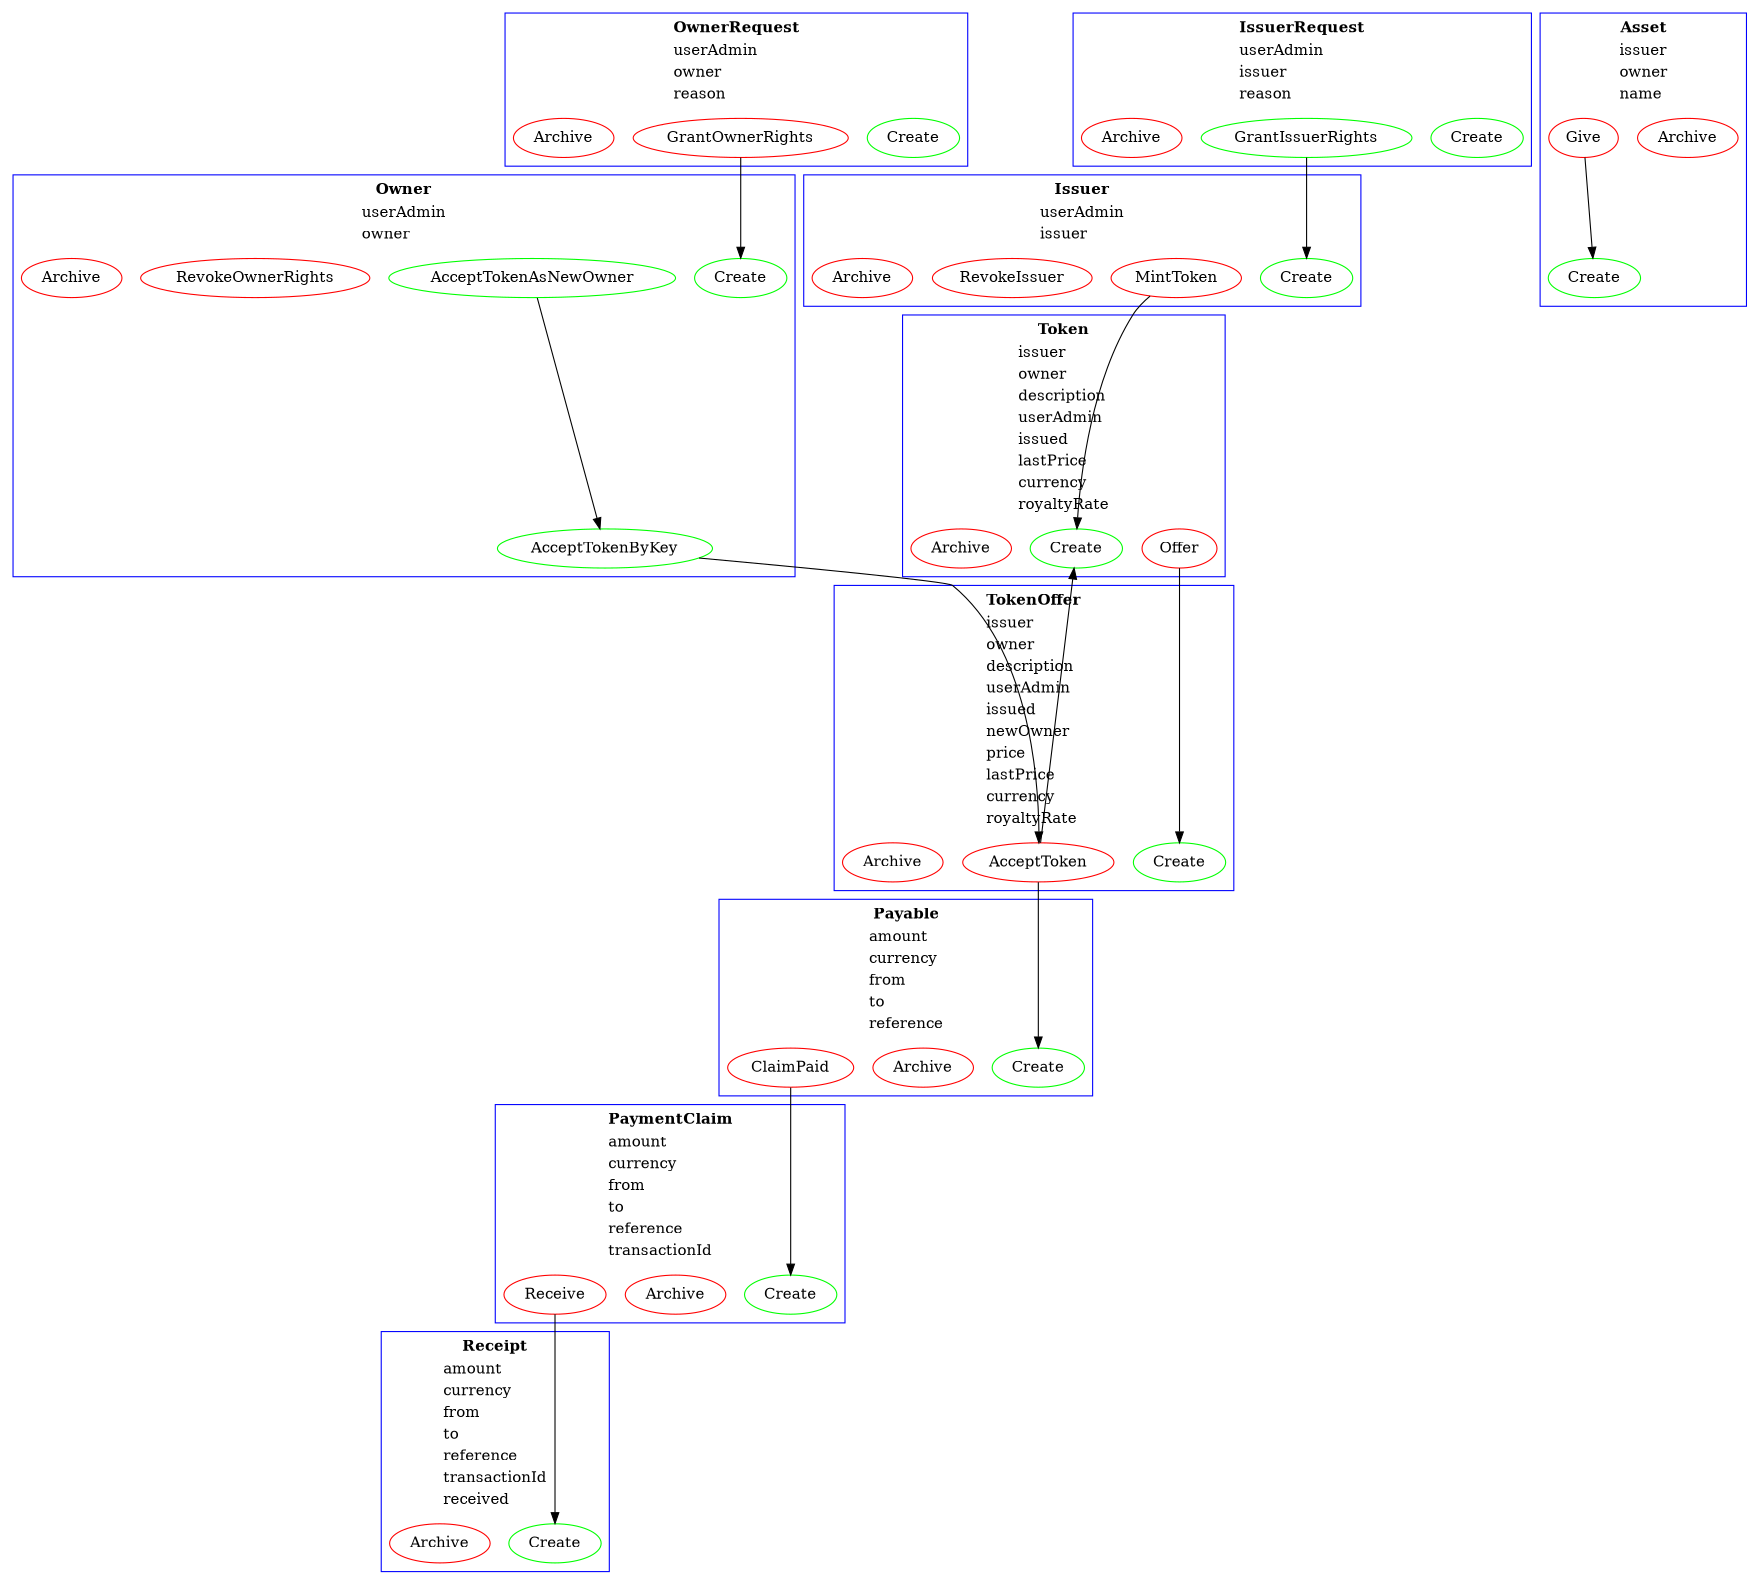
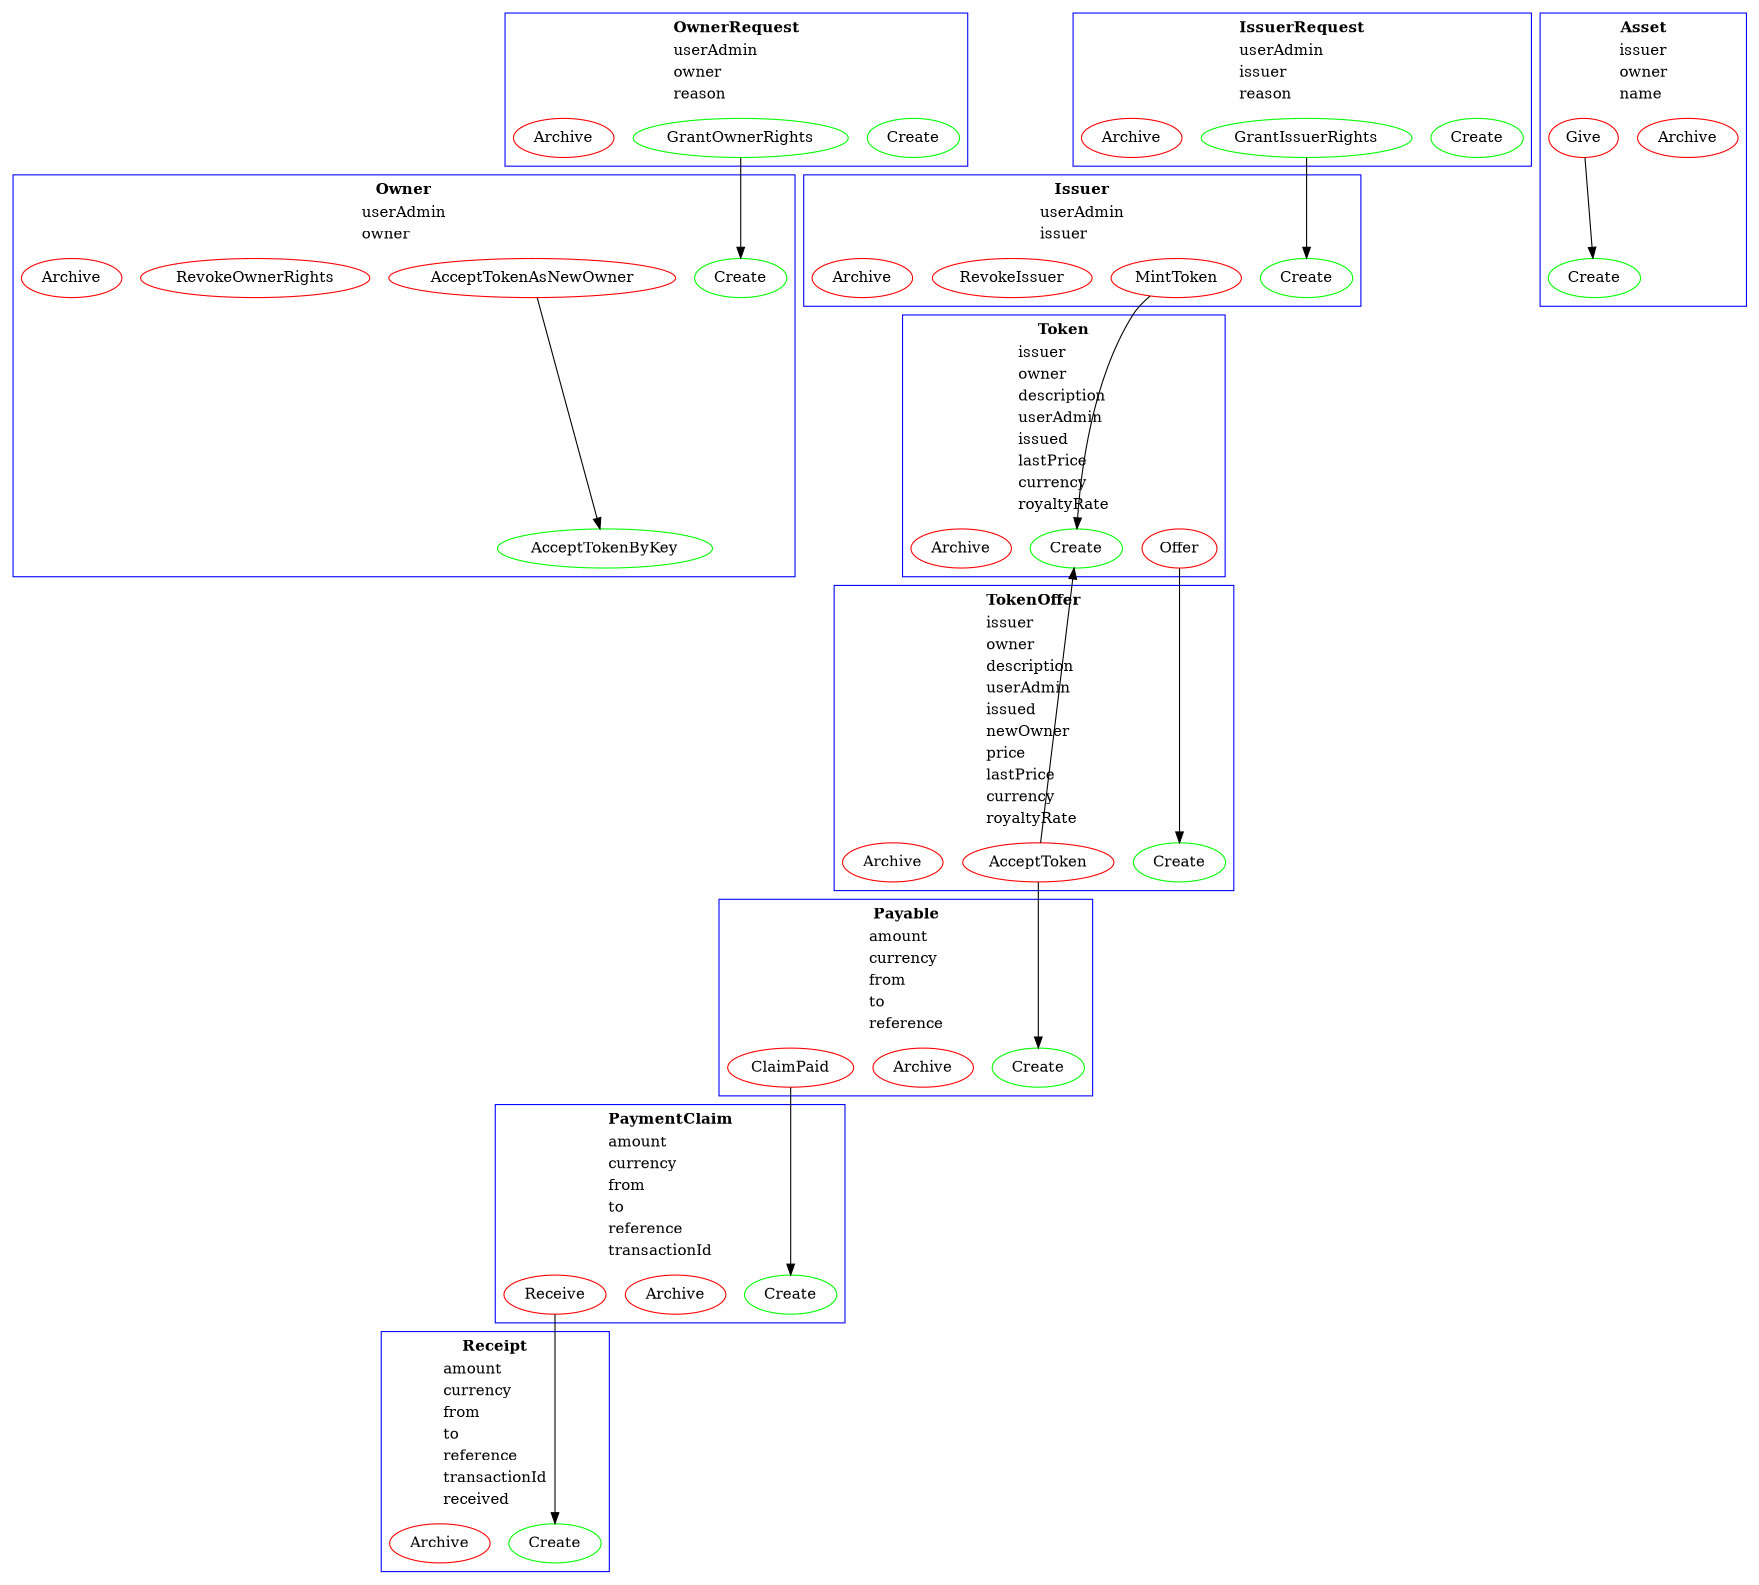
(741, 138) -> (741, 138)
(532, 278) -> (532, 278)
(966, 600) -> none
